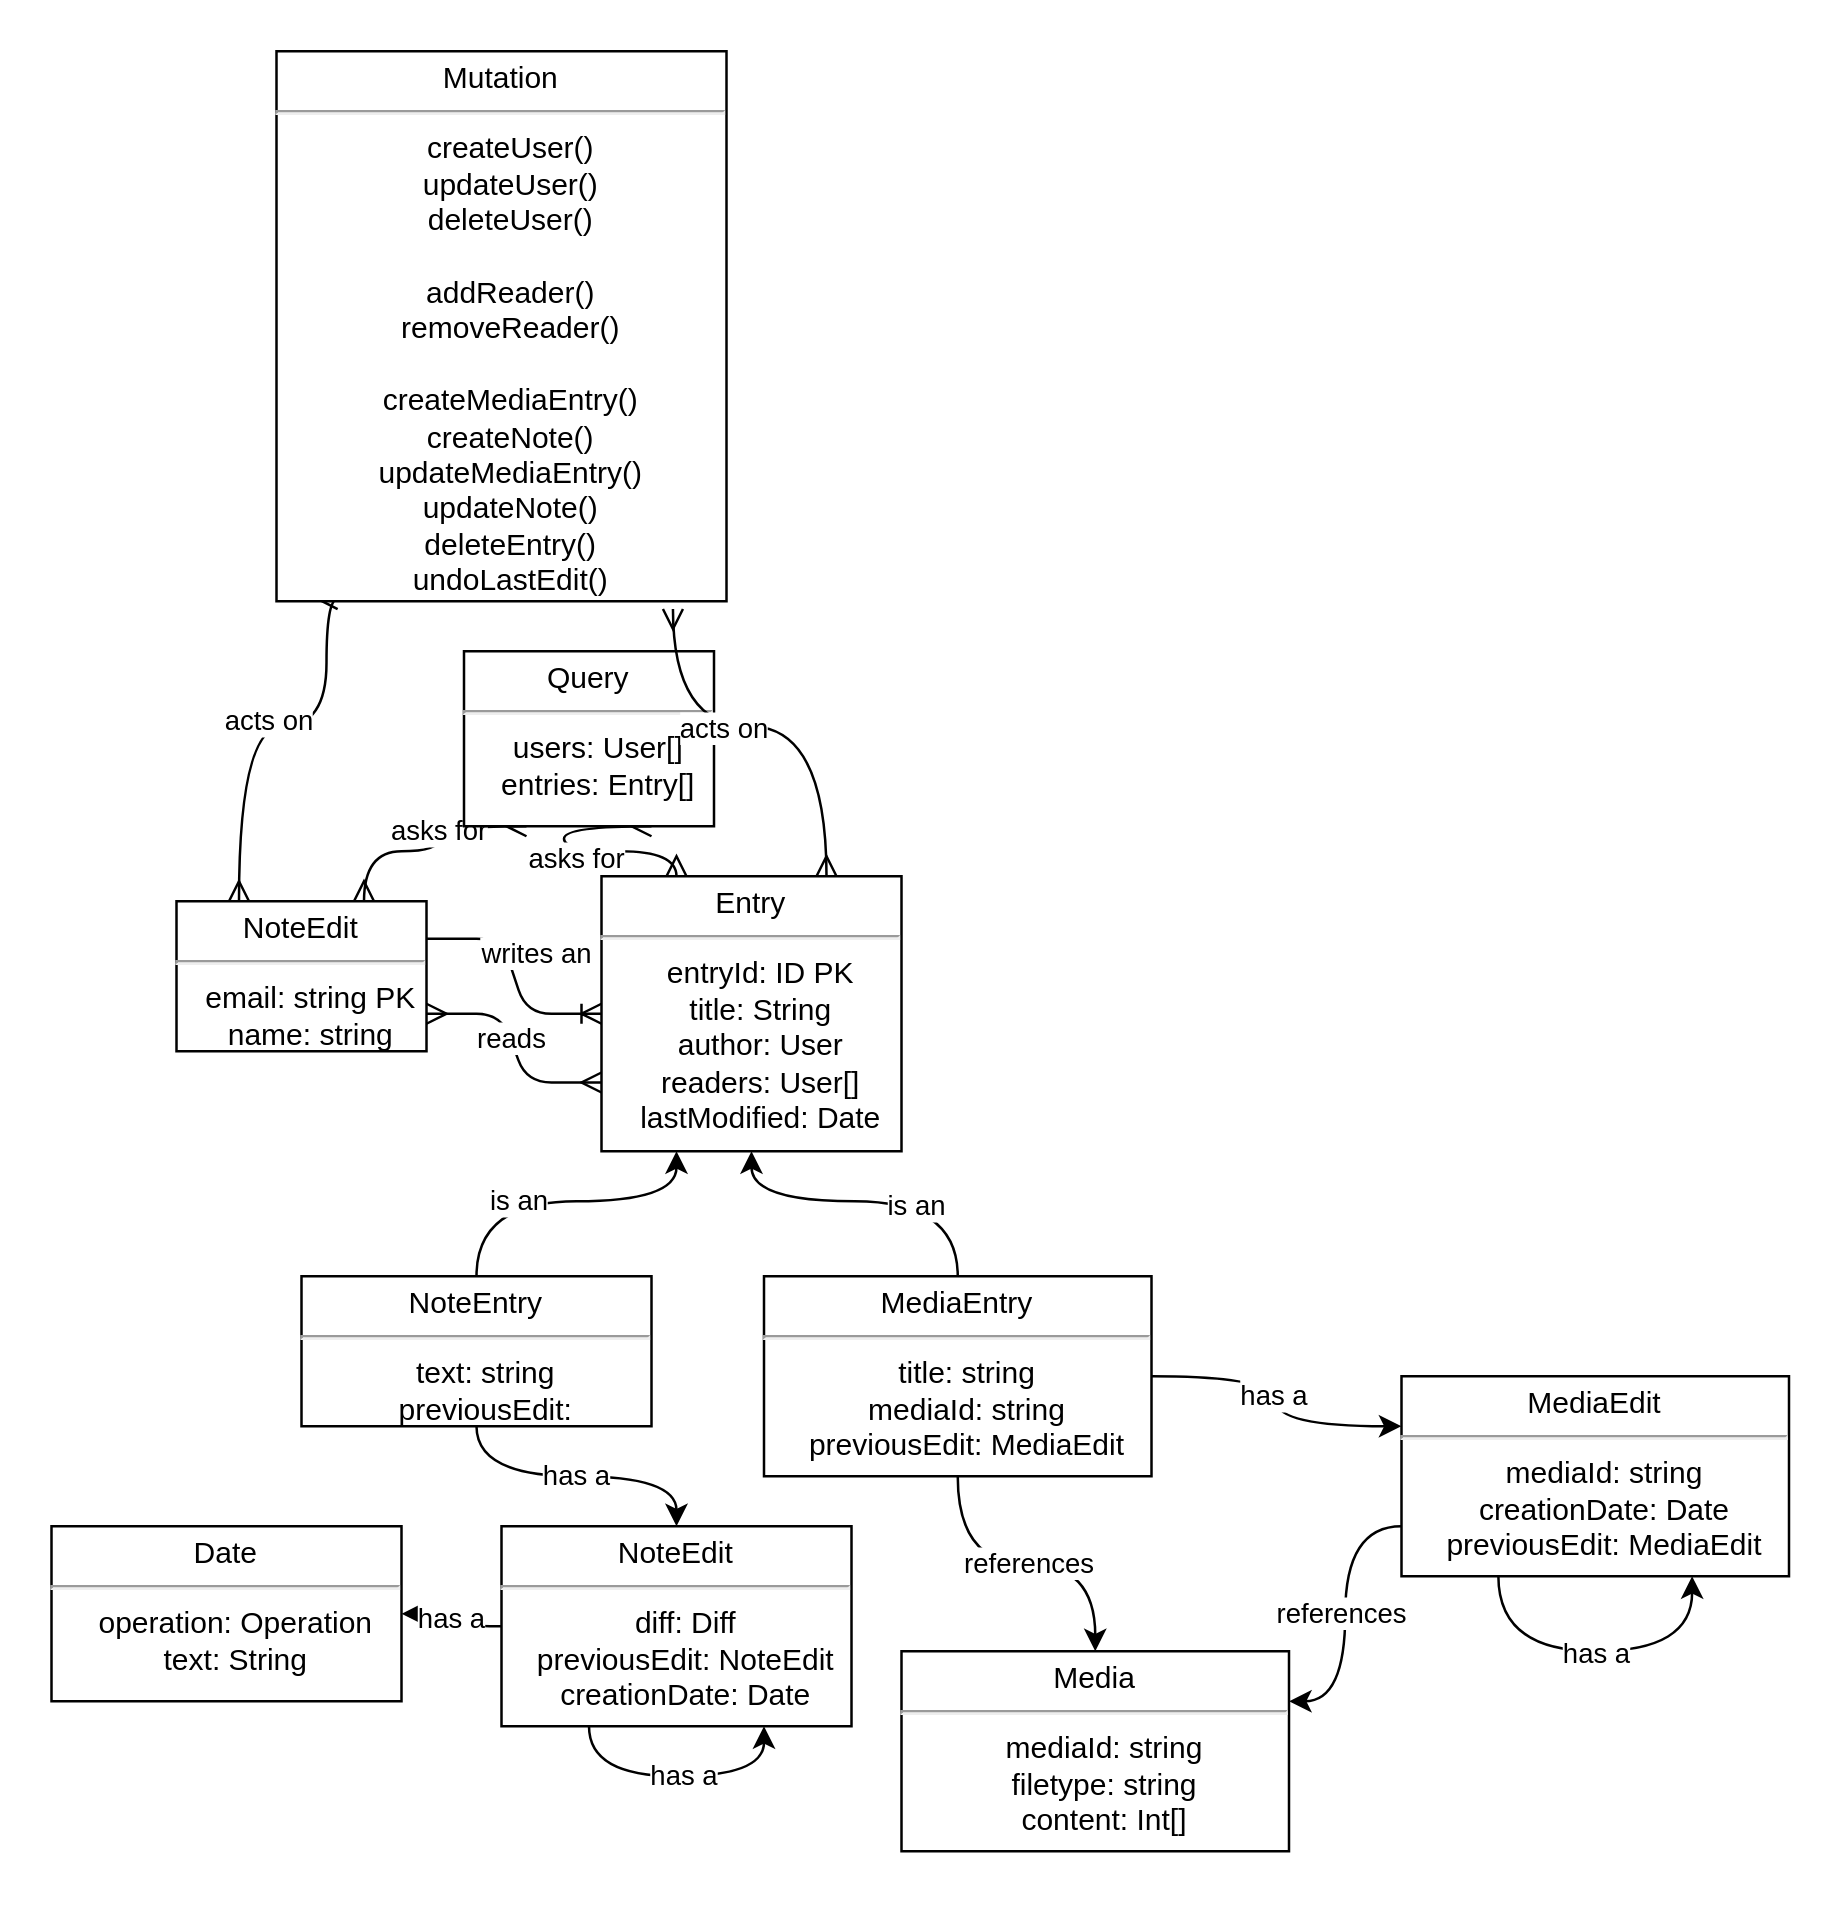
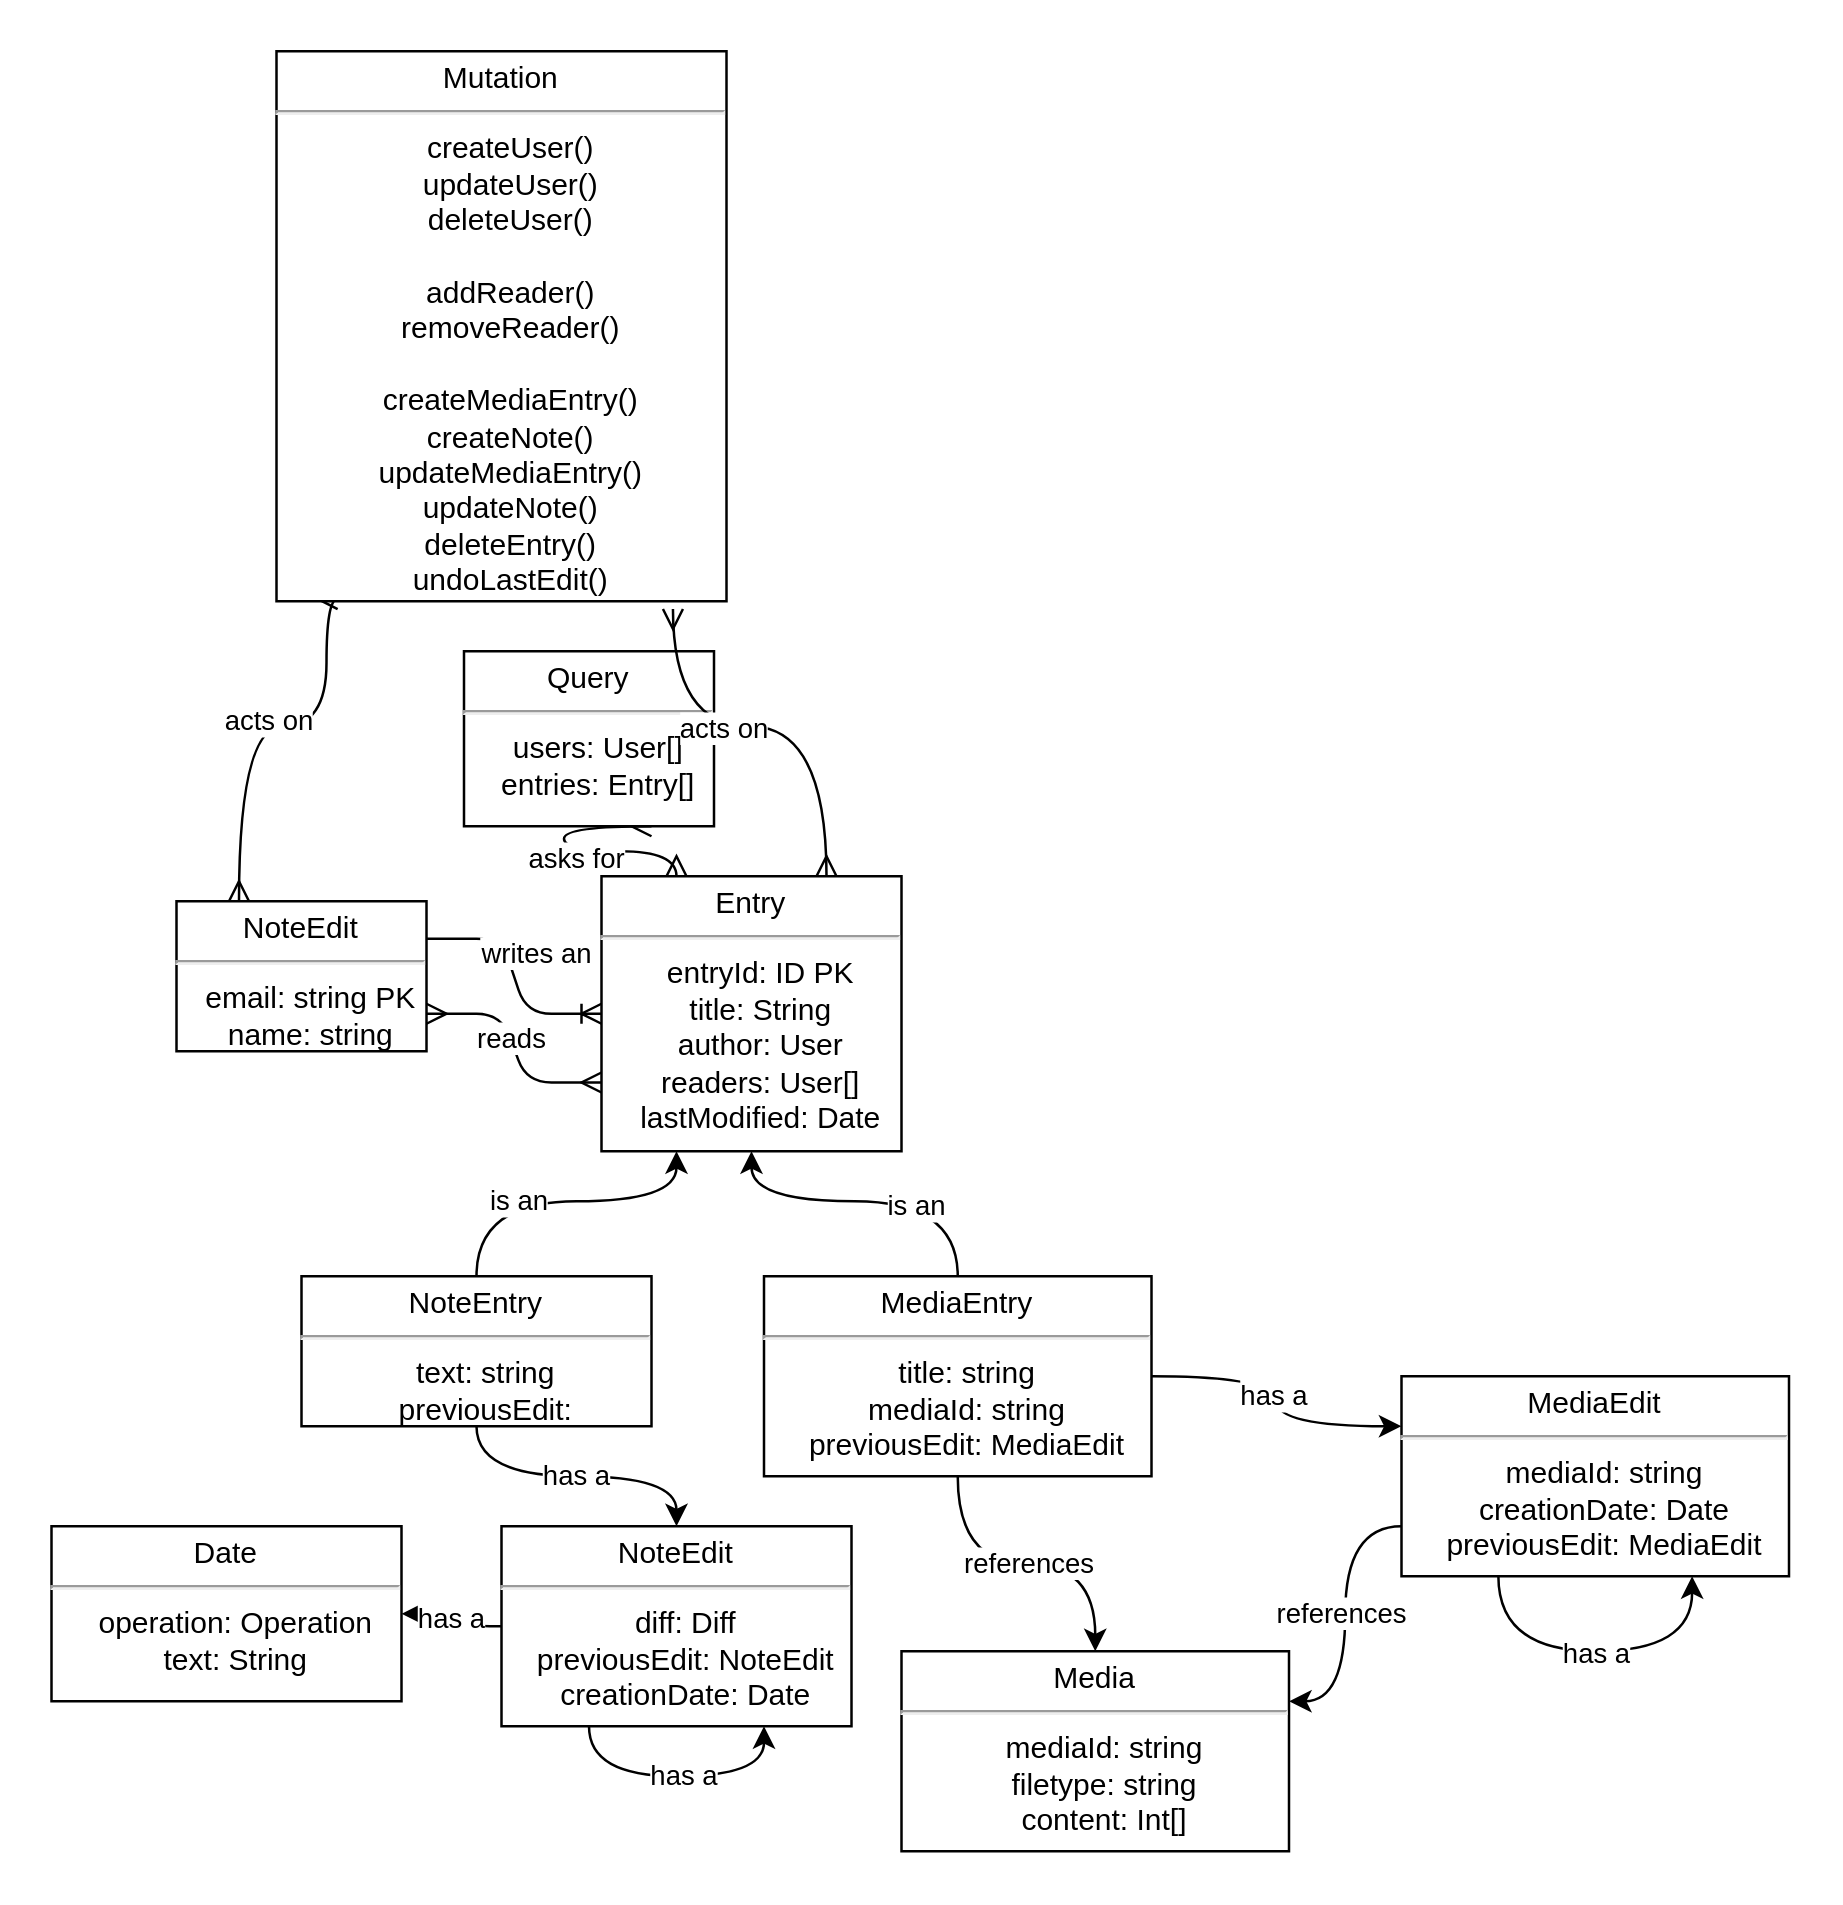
(391, 853) -> none
